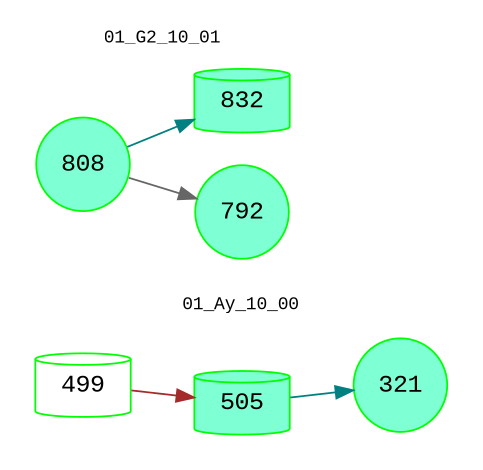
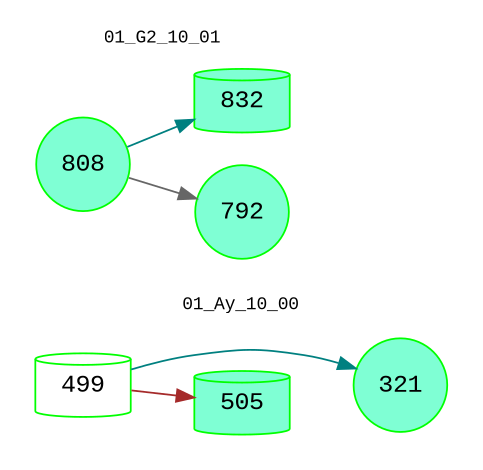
(313, 395) -> (235, 351)
